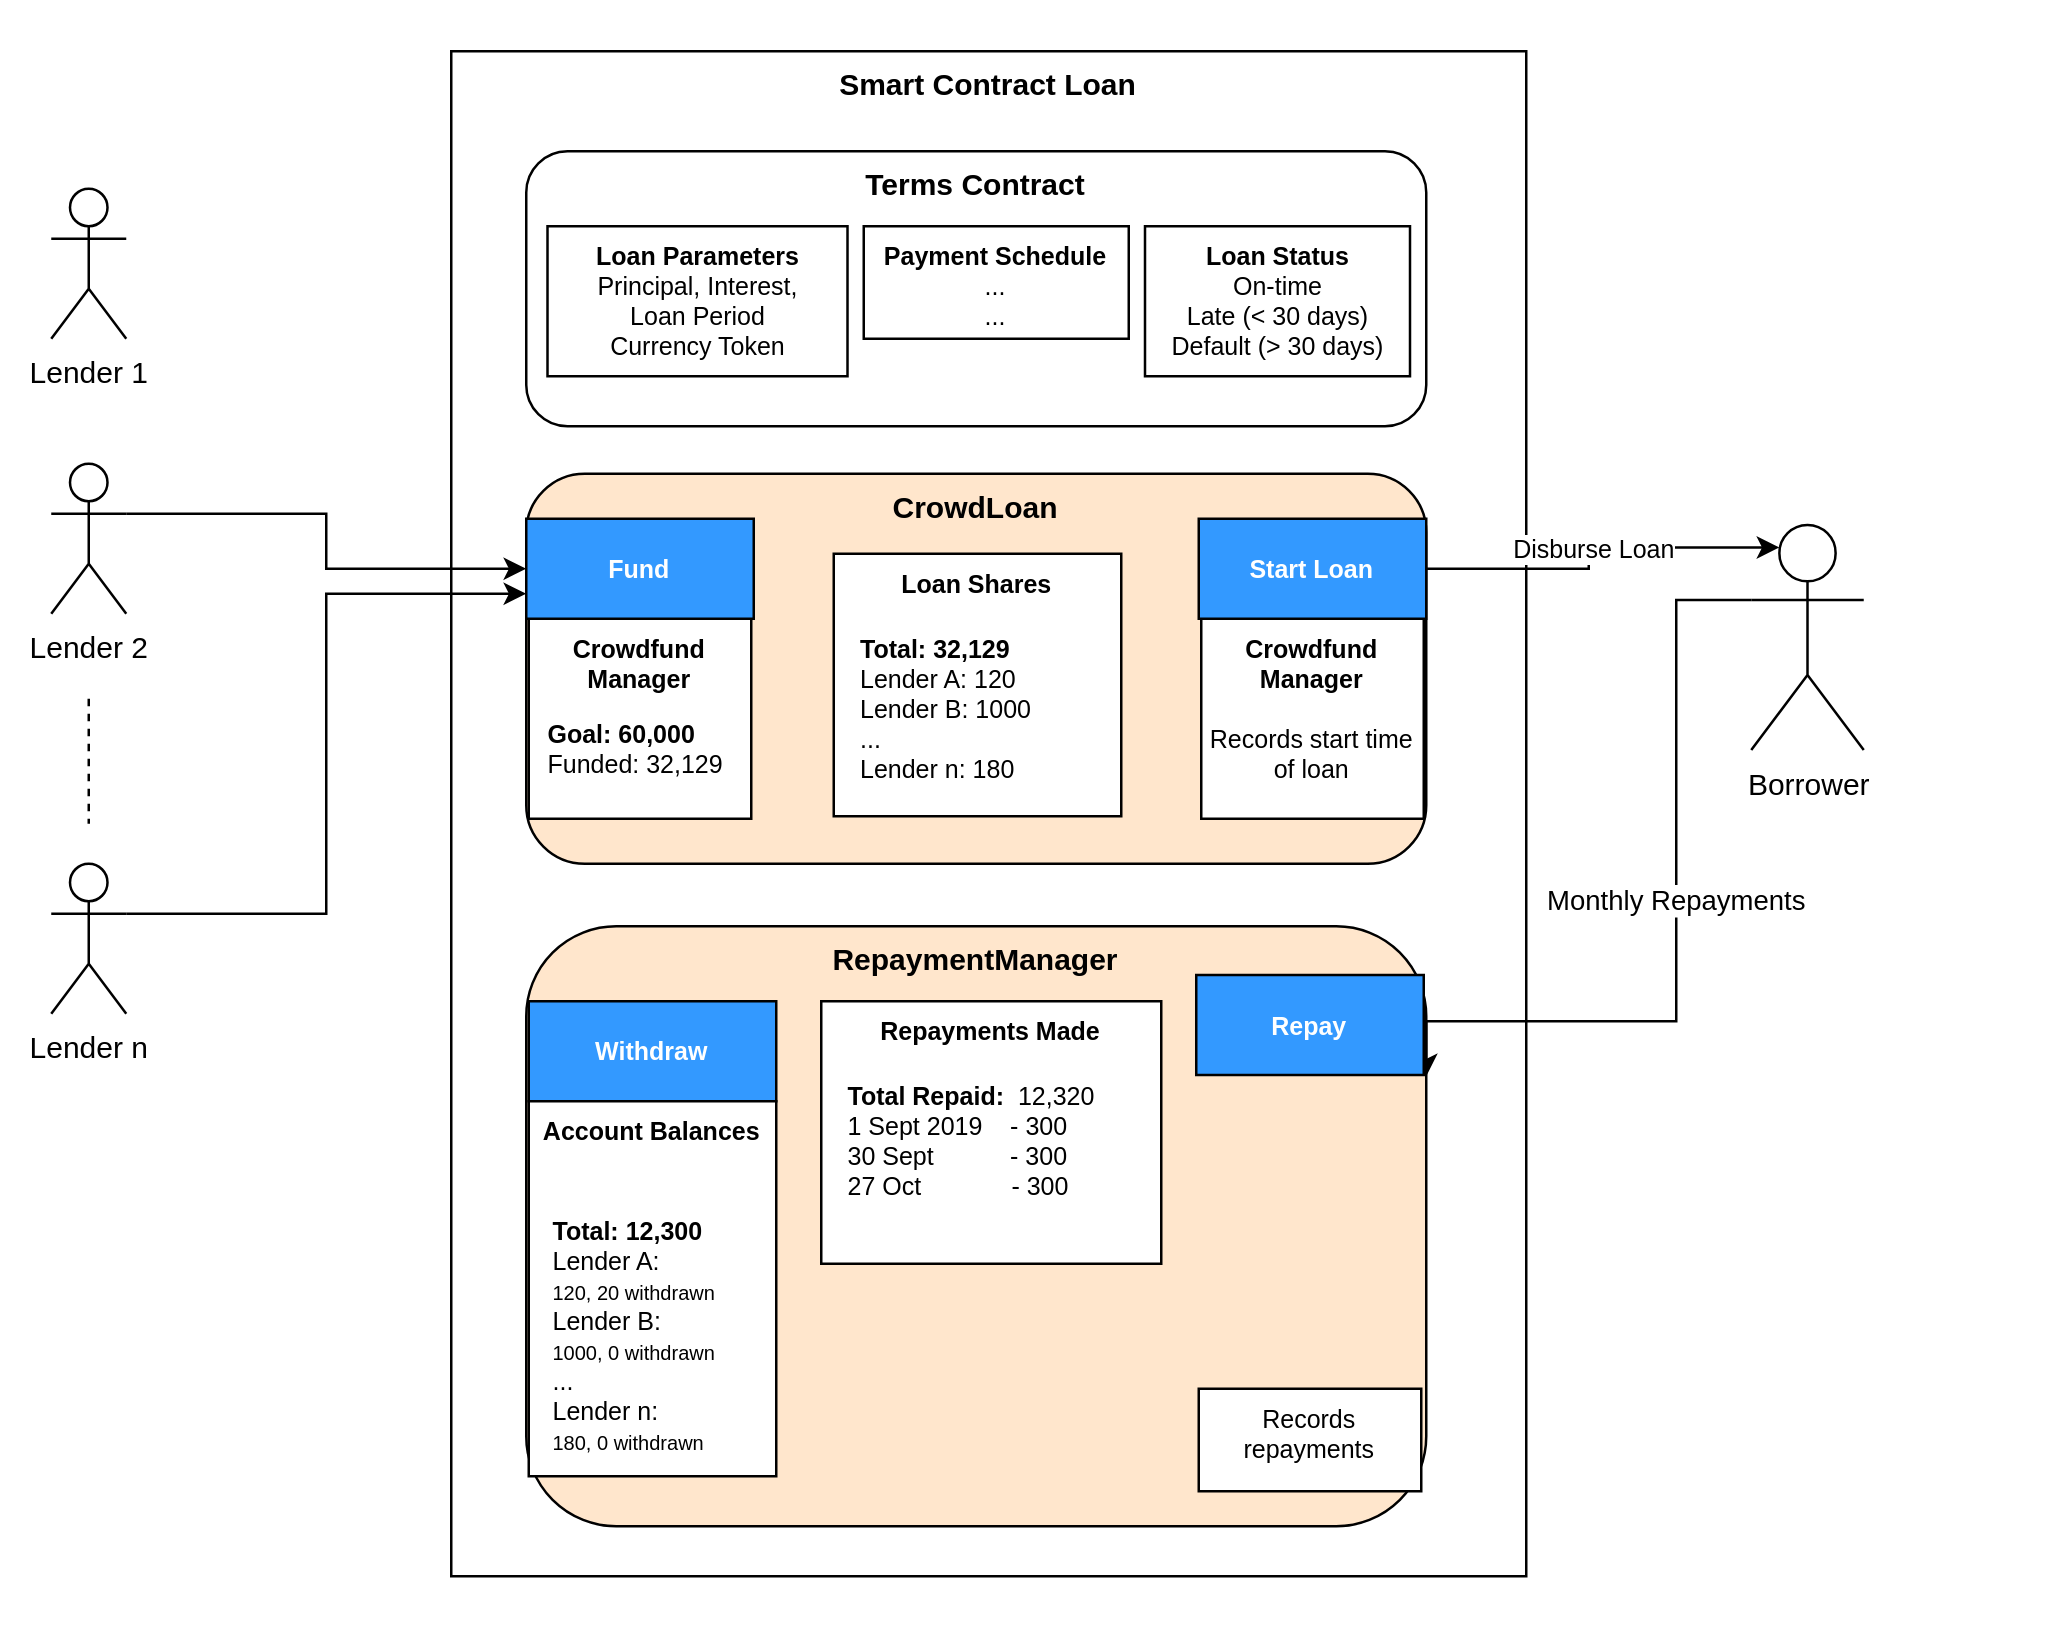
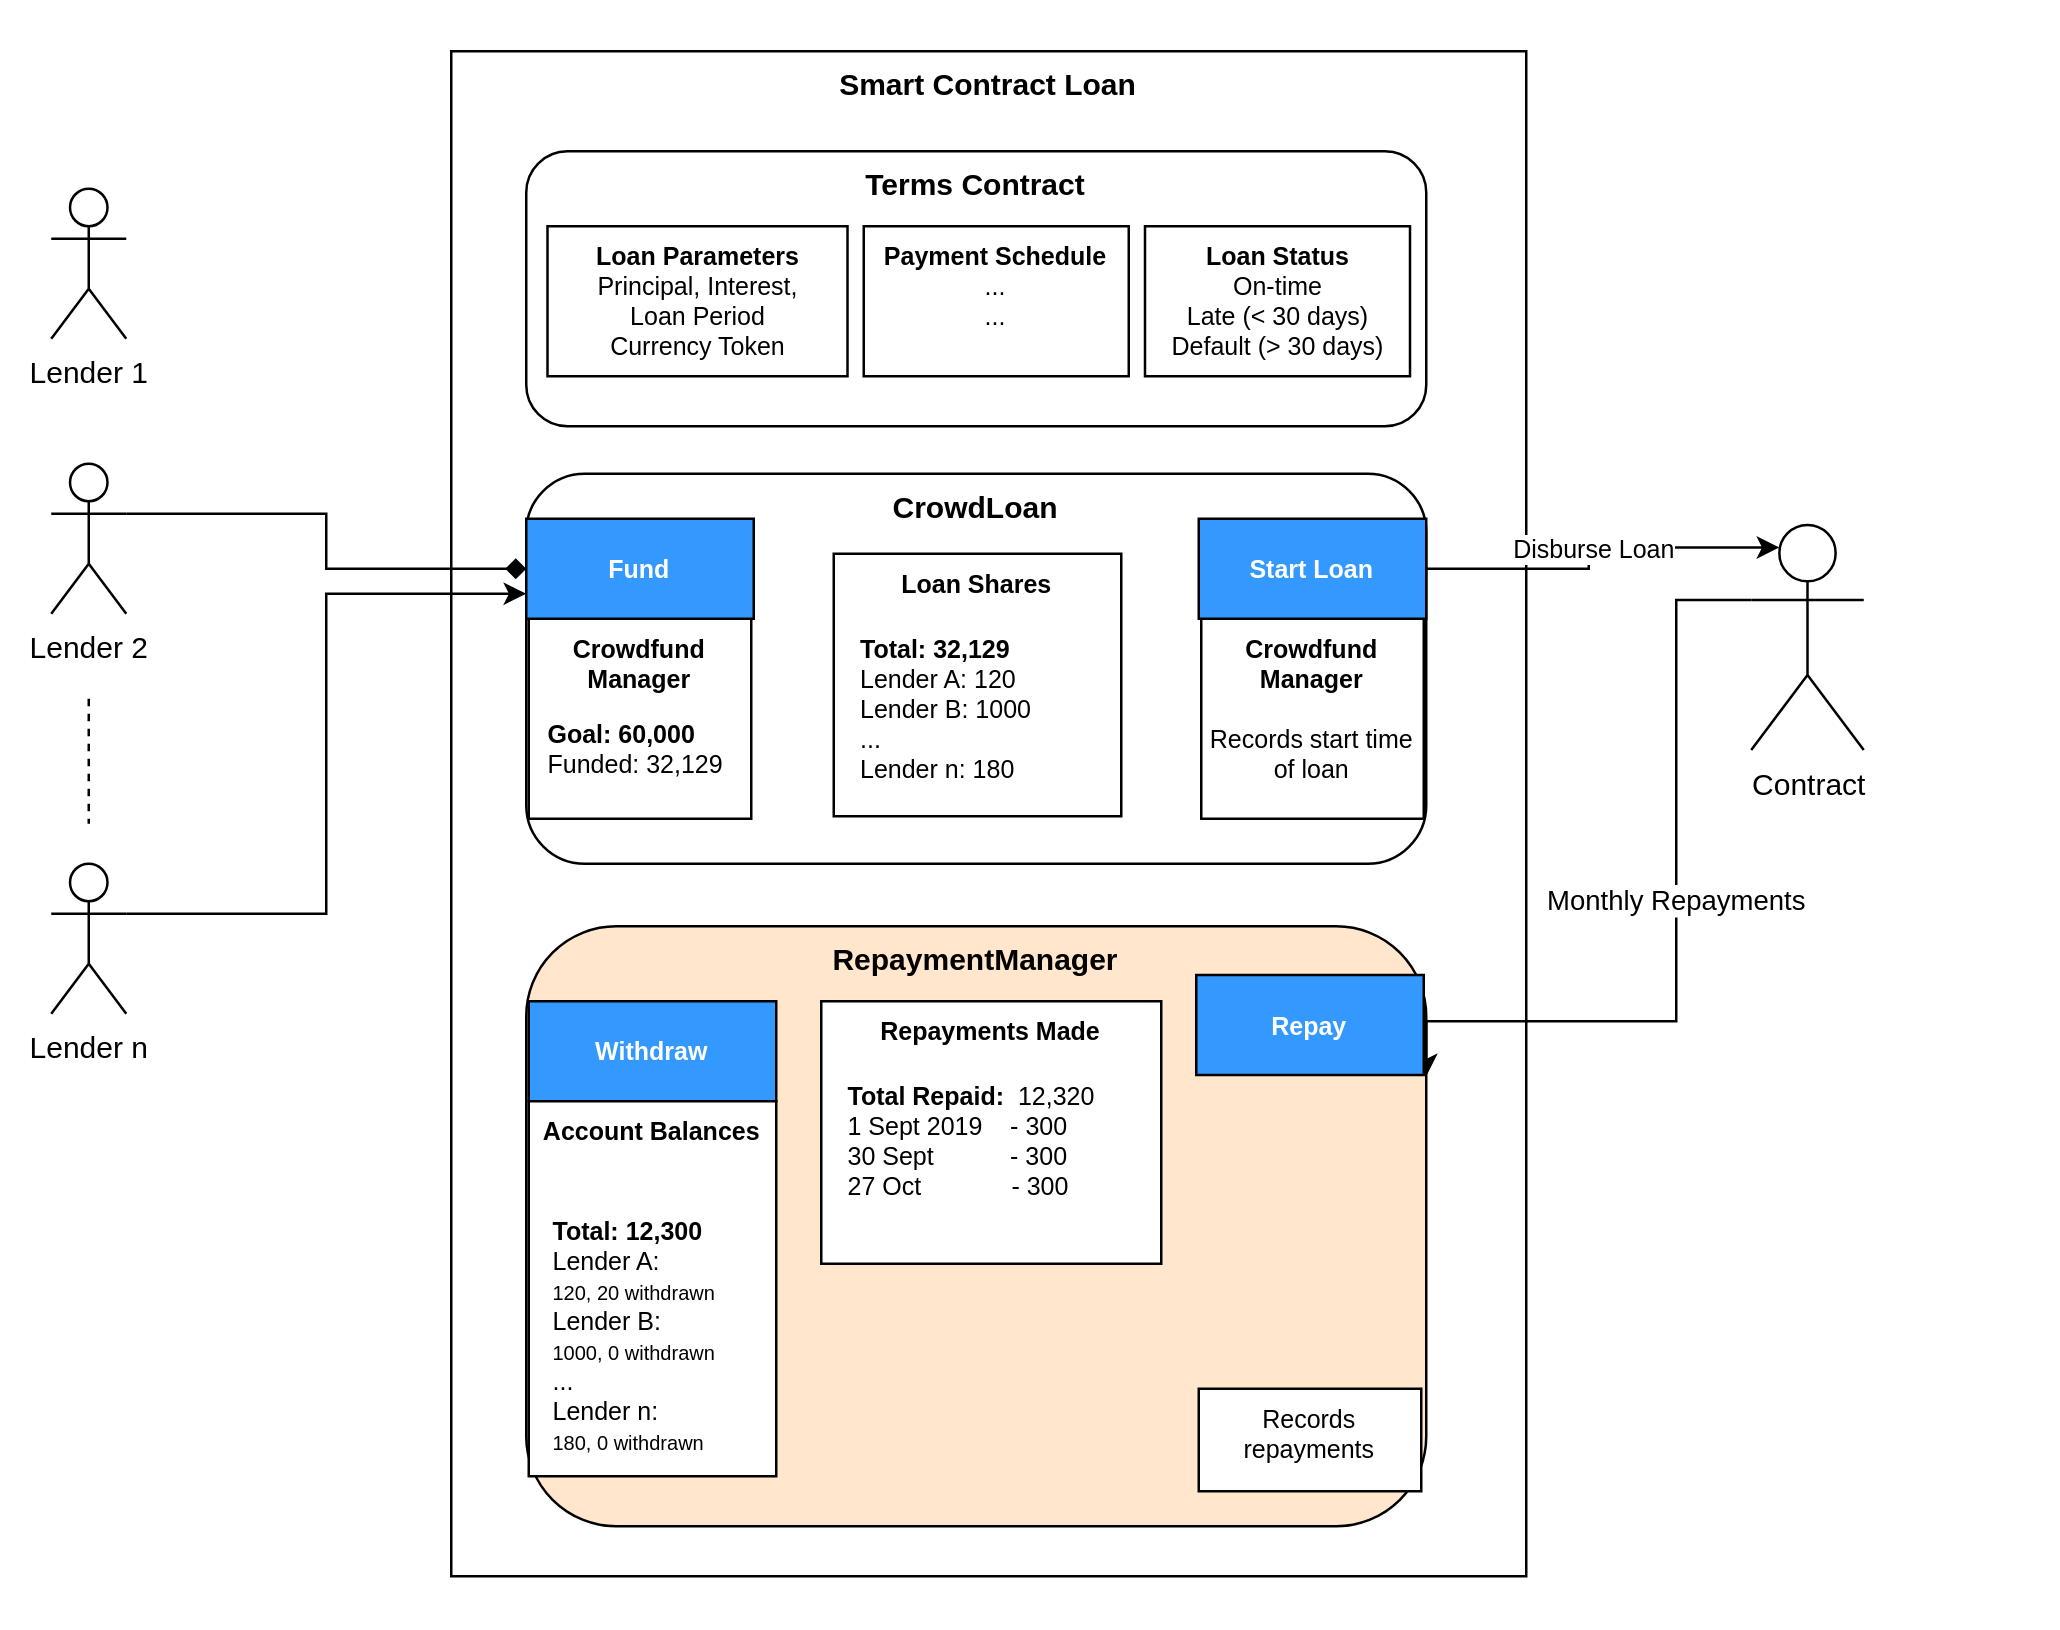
(996, 283) -> (996, 301)
(976, 509) -> (976, 509)
(507, 569) -> (506, 569)
(1810, 787) -> (1810, 787)
